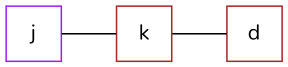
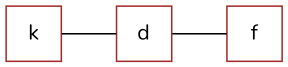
(34, 34) -> none
none -> (255, 34)
